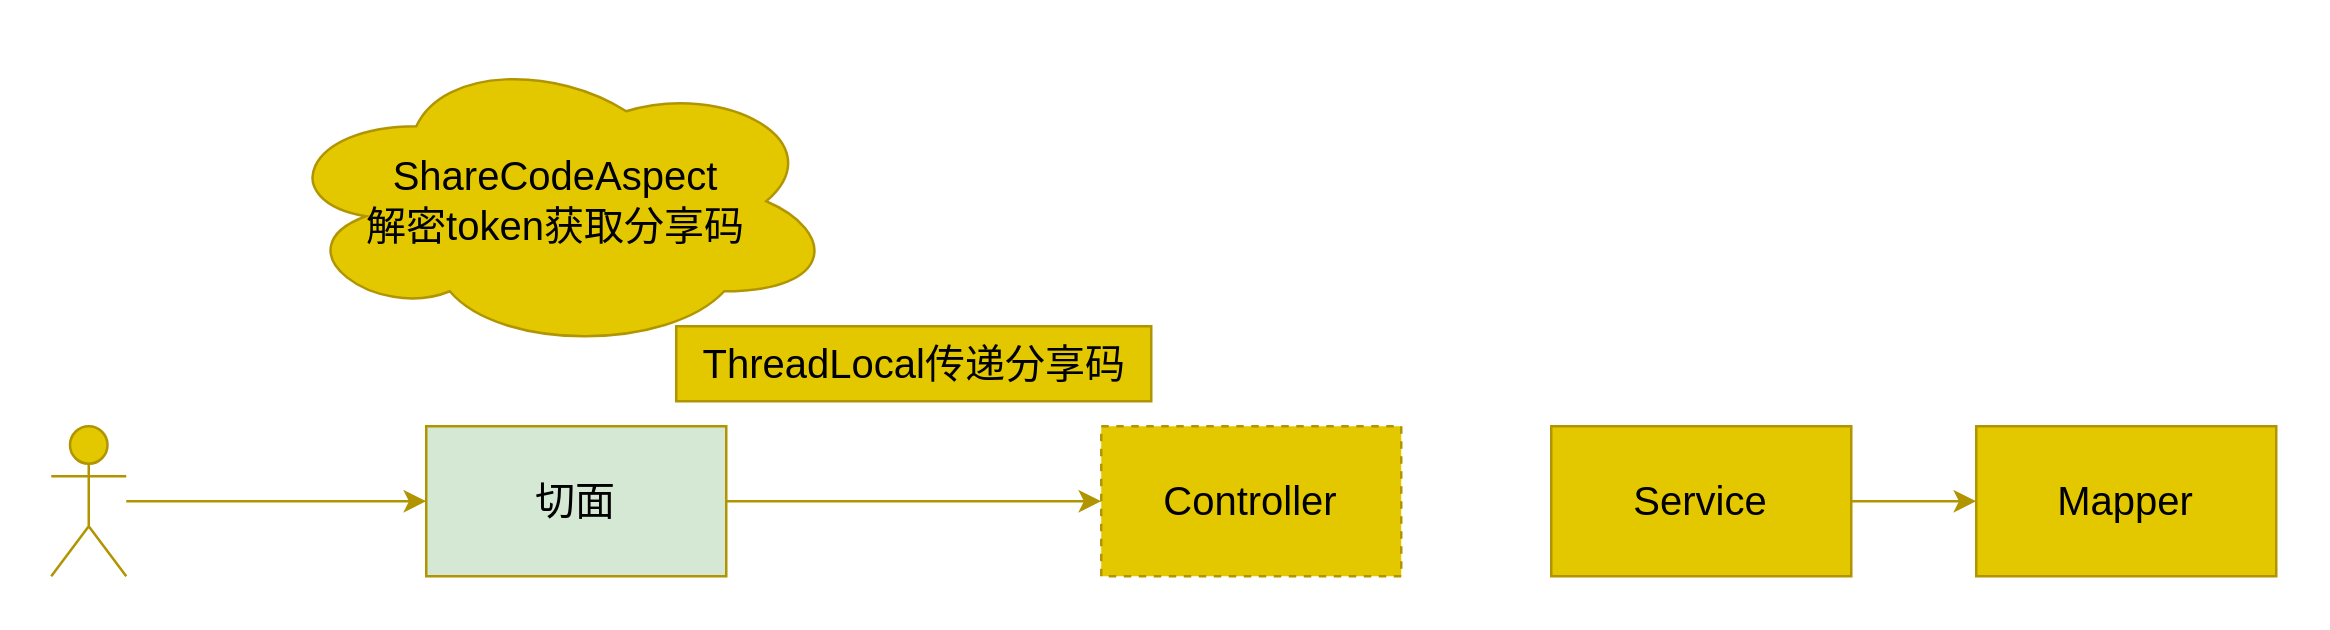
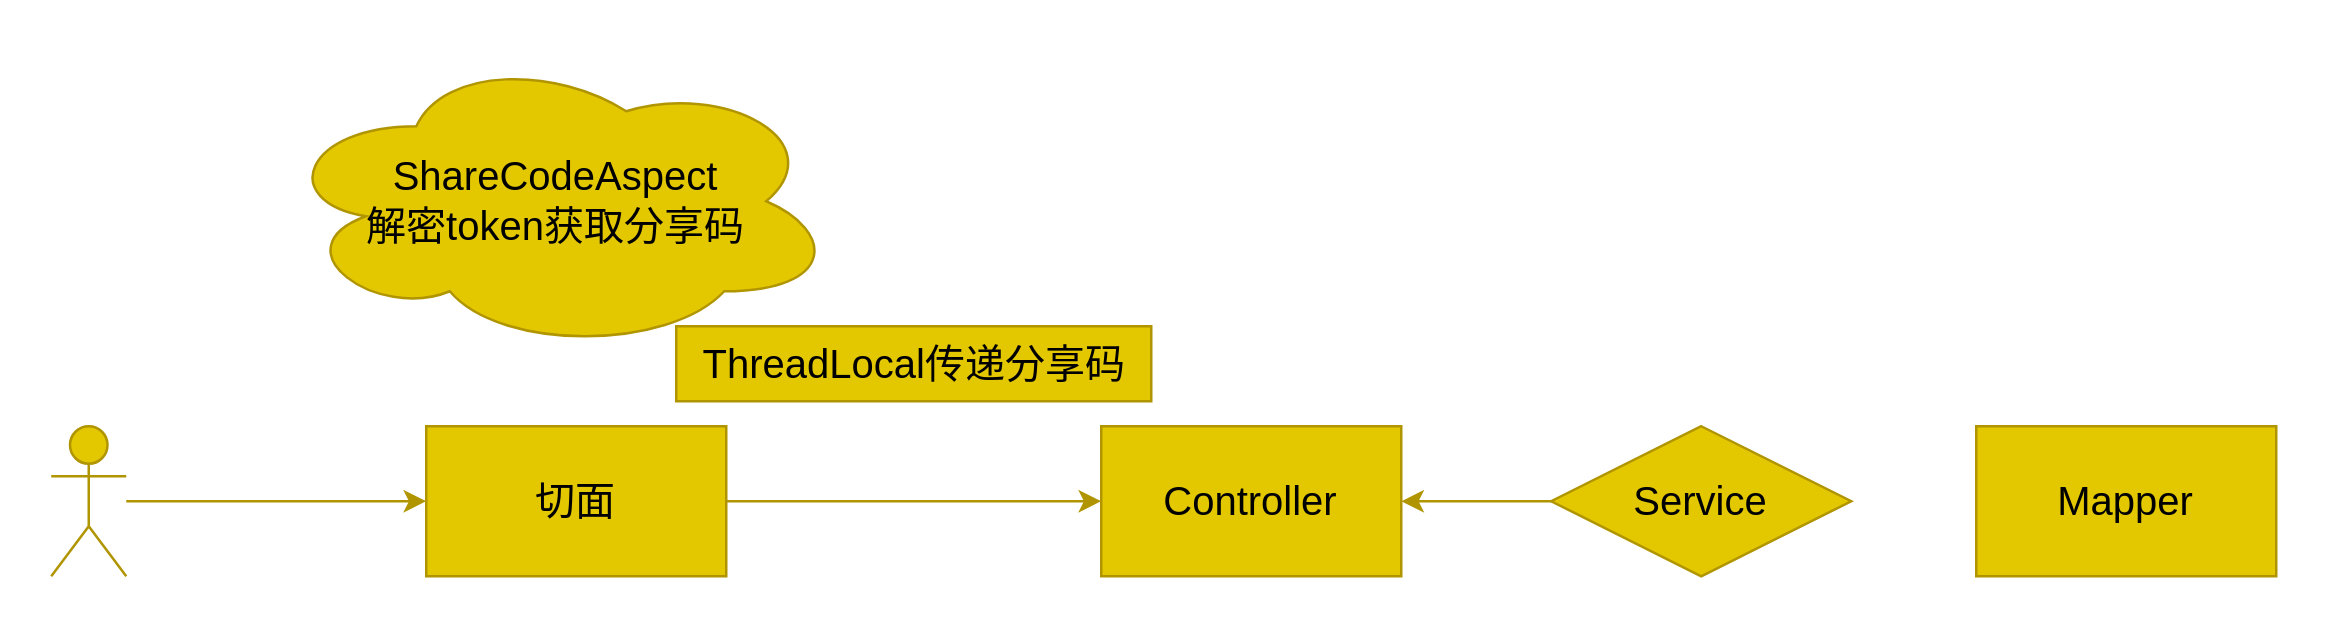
(576, 501) -> (576, 501)
(1251, 501) -> (1251, 501)
(1701, 501) -> (1701, 501)
(1905, 501) -> (1484, 501)
